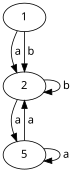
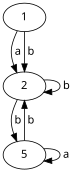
(17, 121) -> (17, 121)
(30, 121) -> (30, 121)
